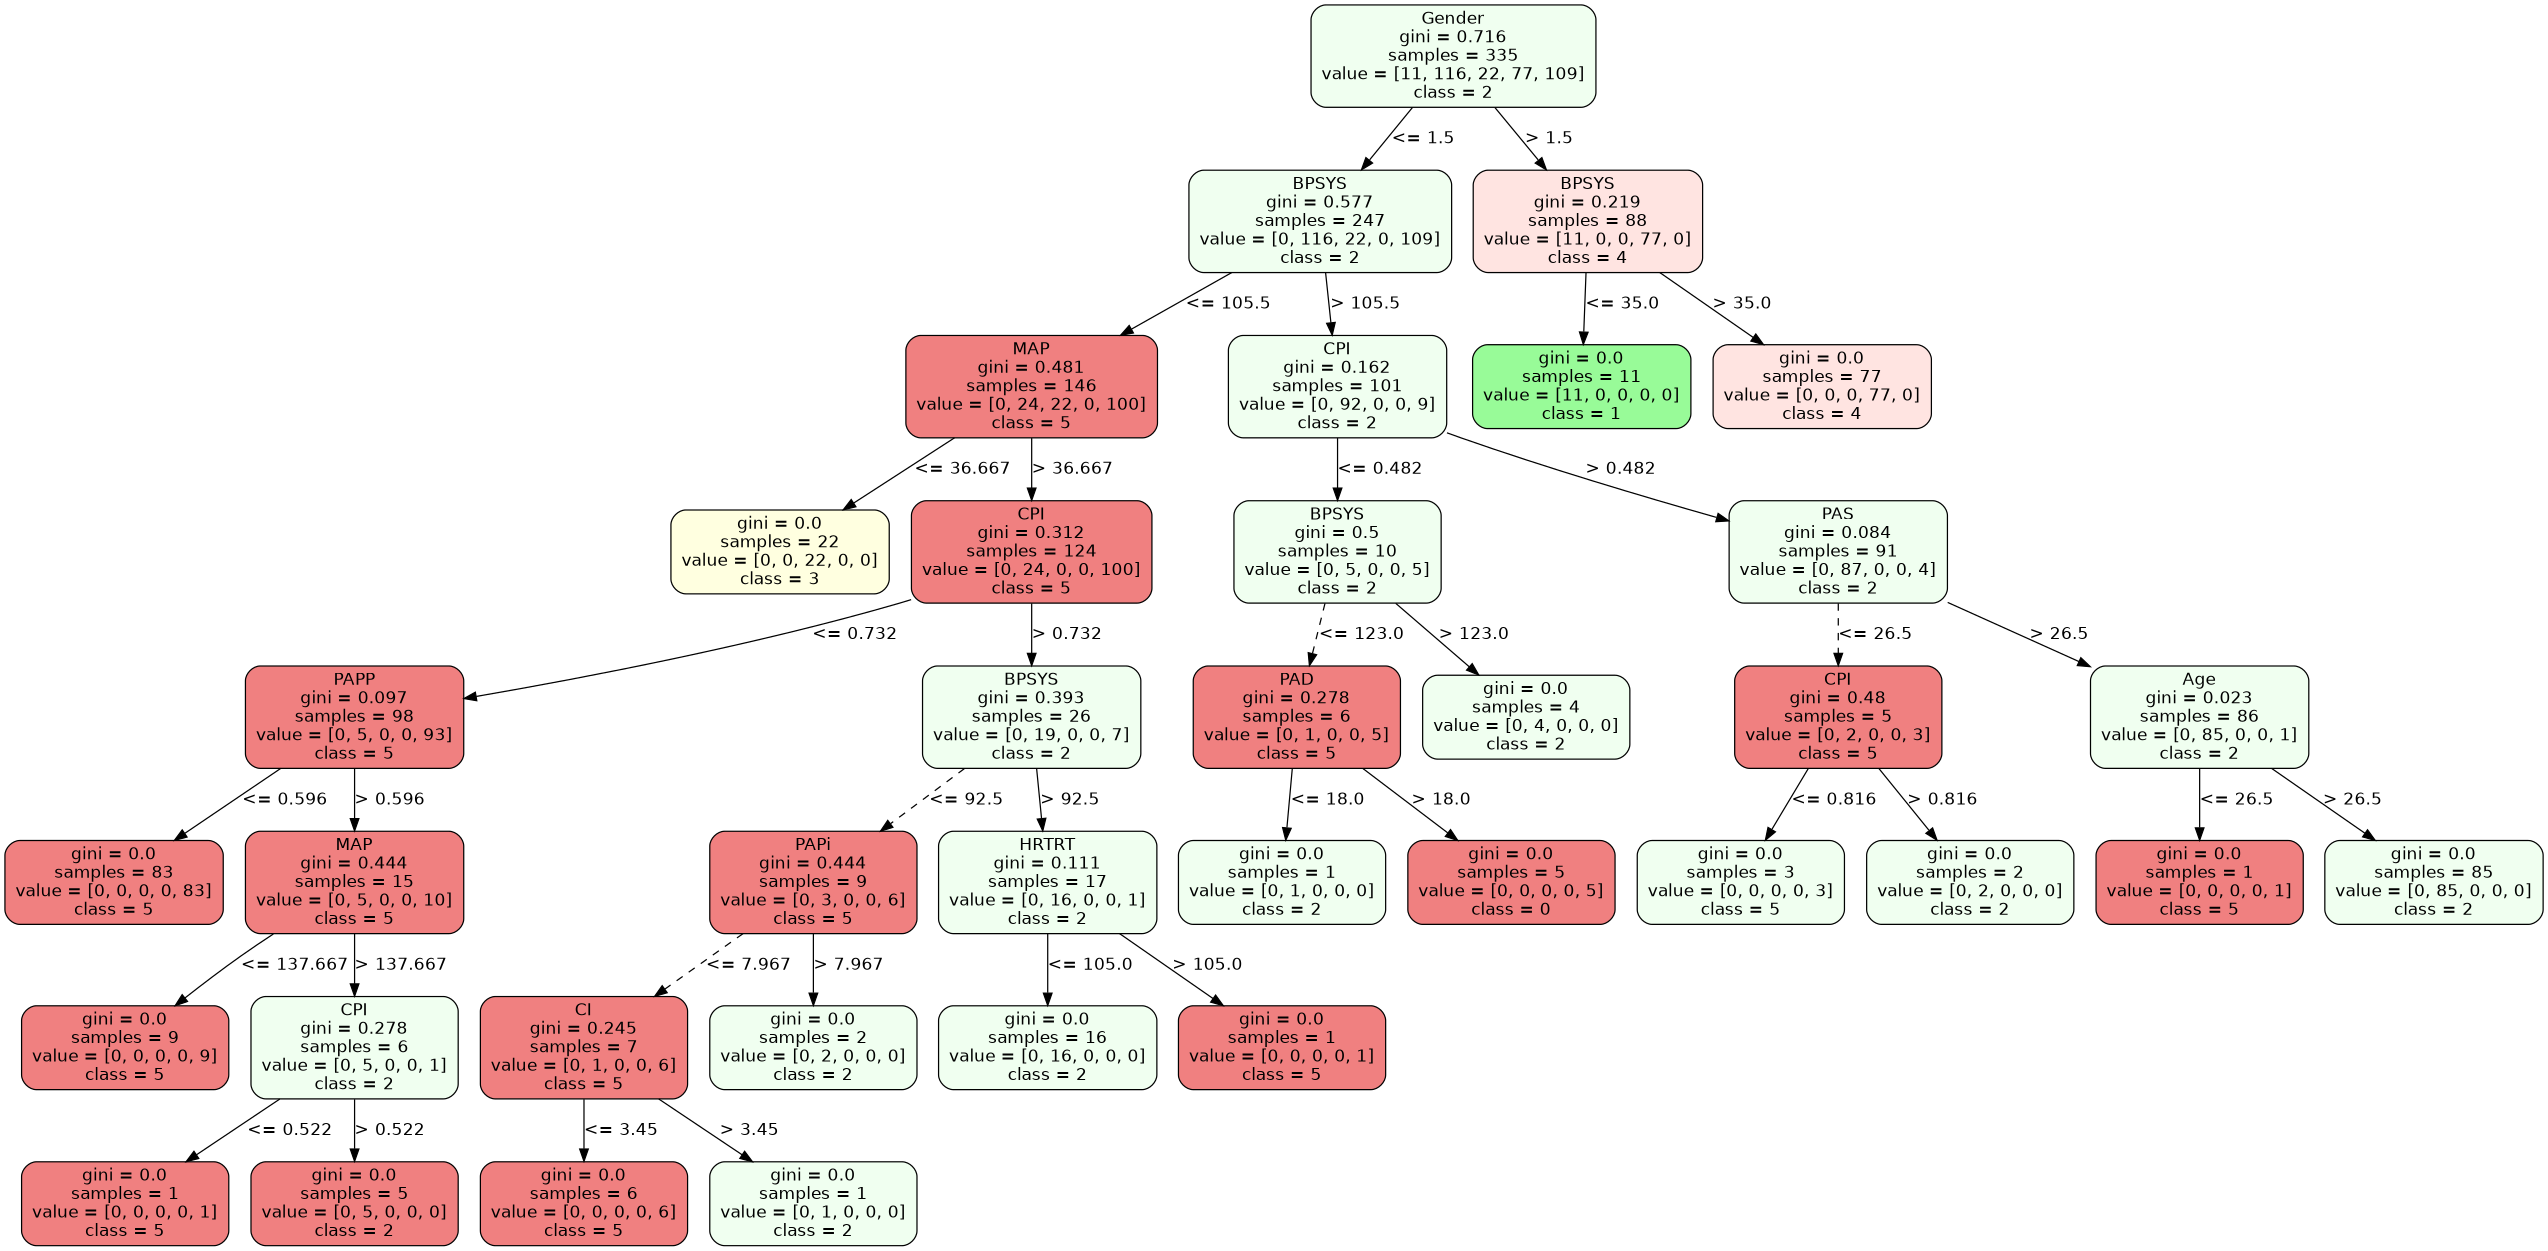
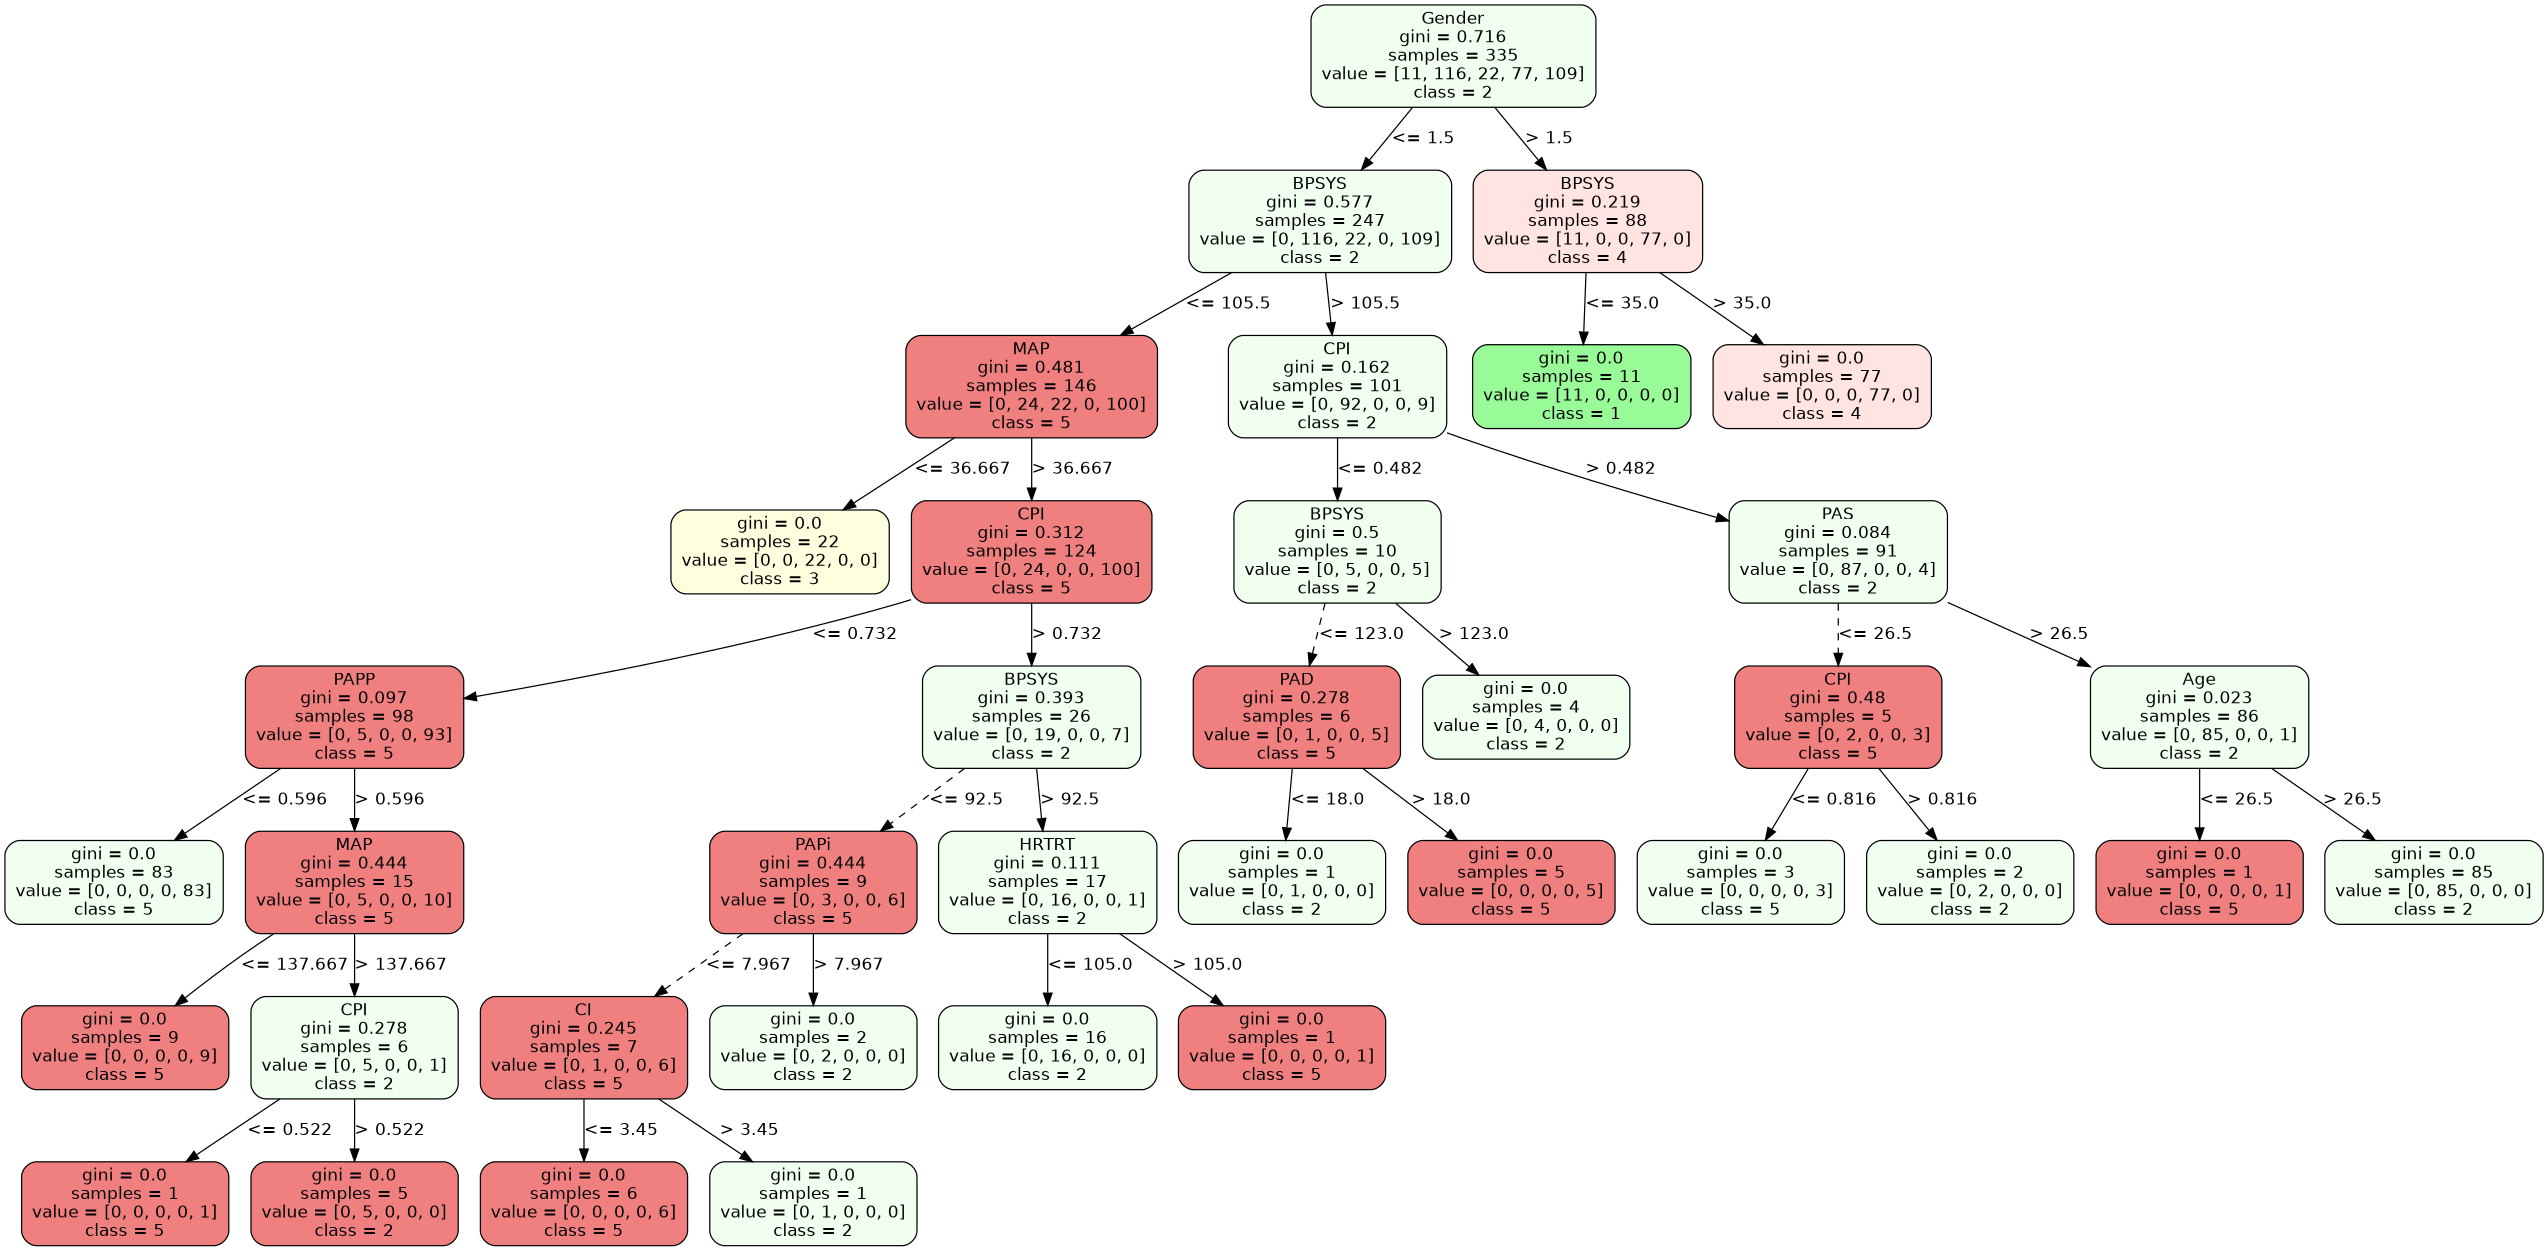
(114, 882) -> (114, 882)
(1511, 882) -> (1511, 882)
